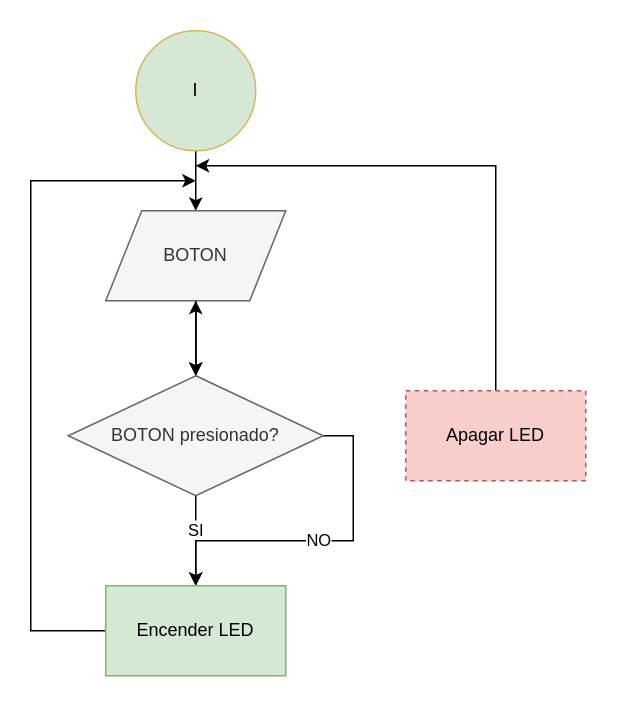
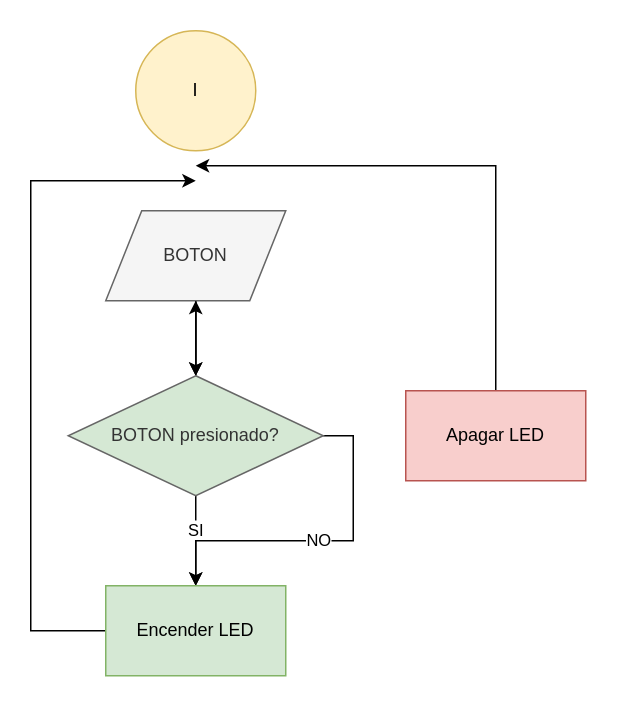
(196, 91) -> (196, 91)
(196, 176) -> none
(196, 436) -> (196, 436)
(496, 436) -> (496, 436)
